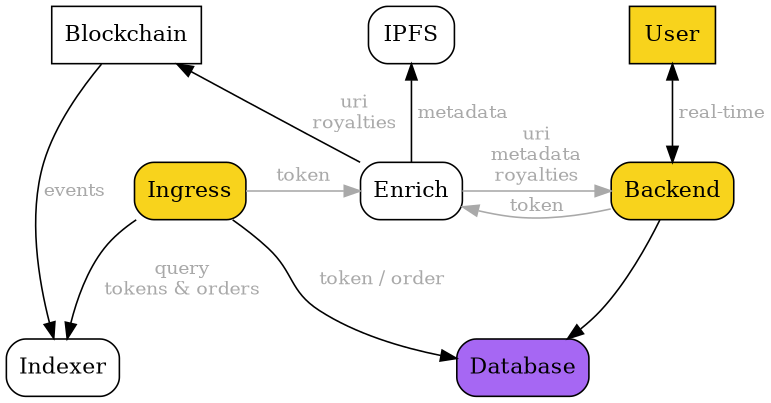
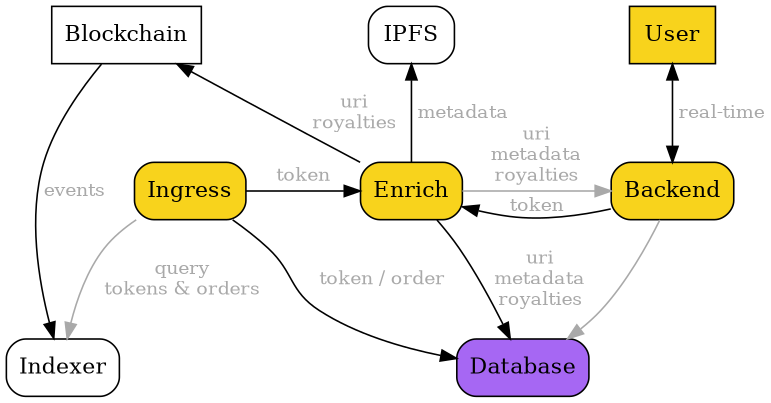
(295, 191) -> (295, 191)
(411, 191) -> (411, 191)
(545, 218) -> (545, 218)
(93, 265) -> (93, 265)
none -> (473, 270)
(626, 279) -> (626, 279)
